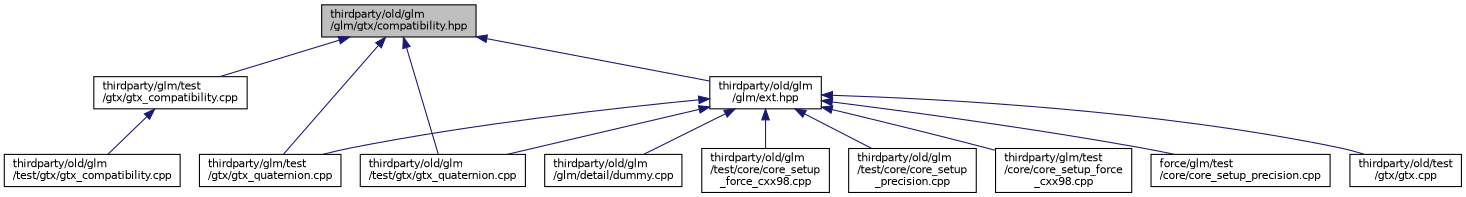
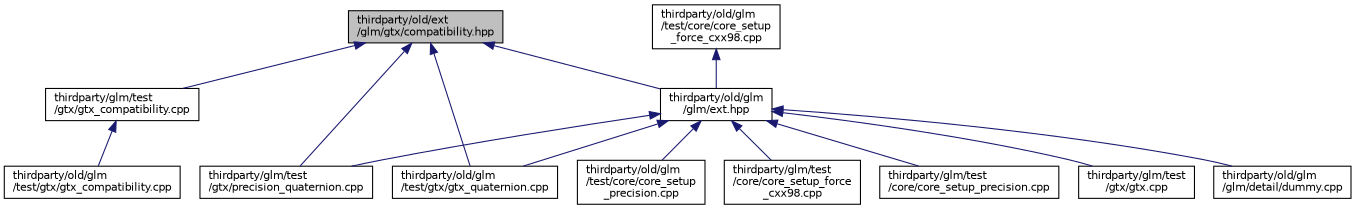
(399, 21) -> (426, 27)
(766, 134) -> (716, 74)
(270, 170) -> (286, 182)
(1241, 170) -> (969, 182)
(1406, 170) -> (1137, 182)
